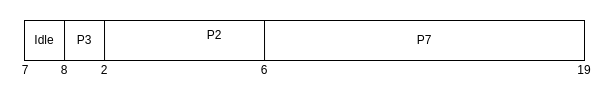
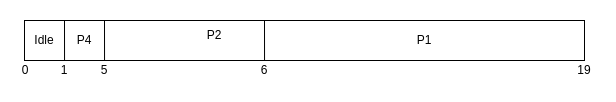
(85, 41) -> (85, 41)
(425, 41) -> (425, 41)
(26, 71) -> (26, 71)
(65, 71) -> (65, 71)
(105, 71) -> (105, 71)
